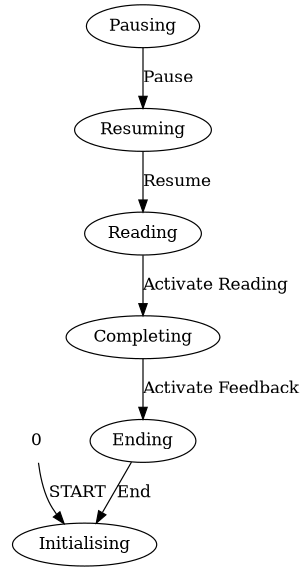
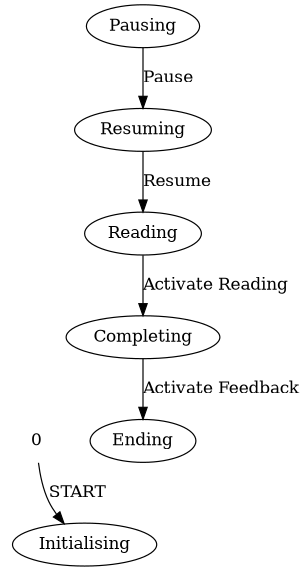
(117, 487) -> none
